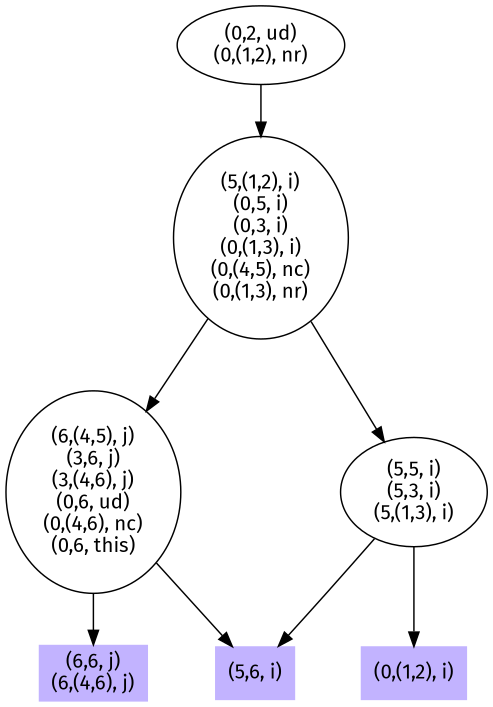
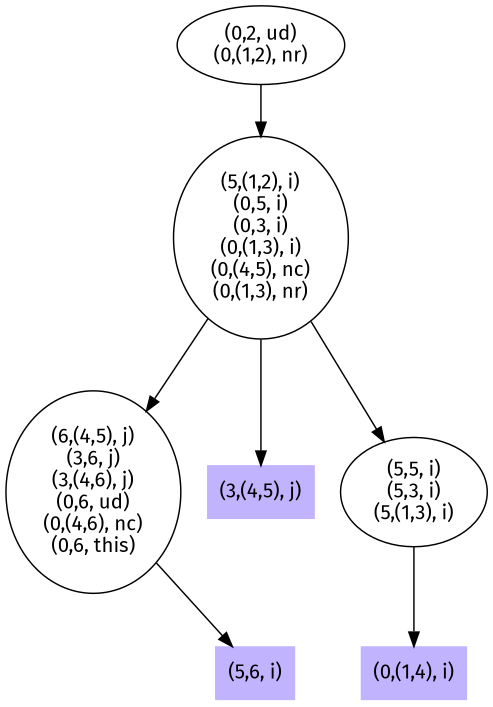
none -> (261, 492)
(332, 587) -> none
(93, 673) -> none
(414, 673) -> (414, 673)
